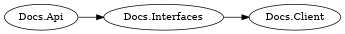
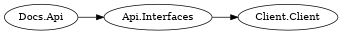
(164, 17) -> (158, 17)
(295, 17) -> (288, 17)
